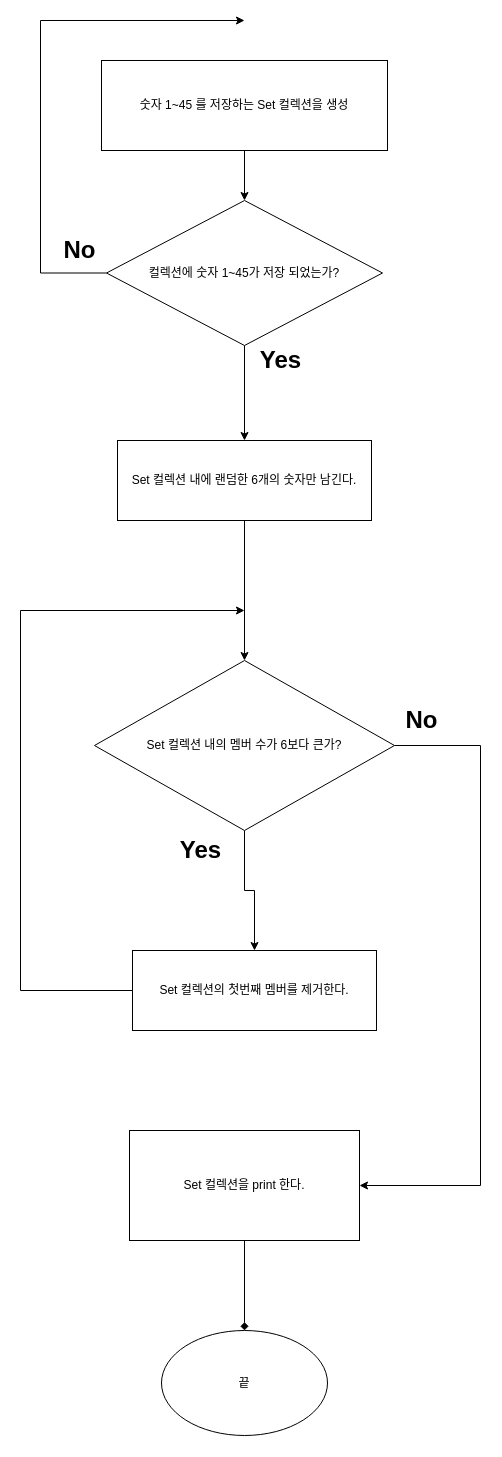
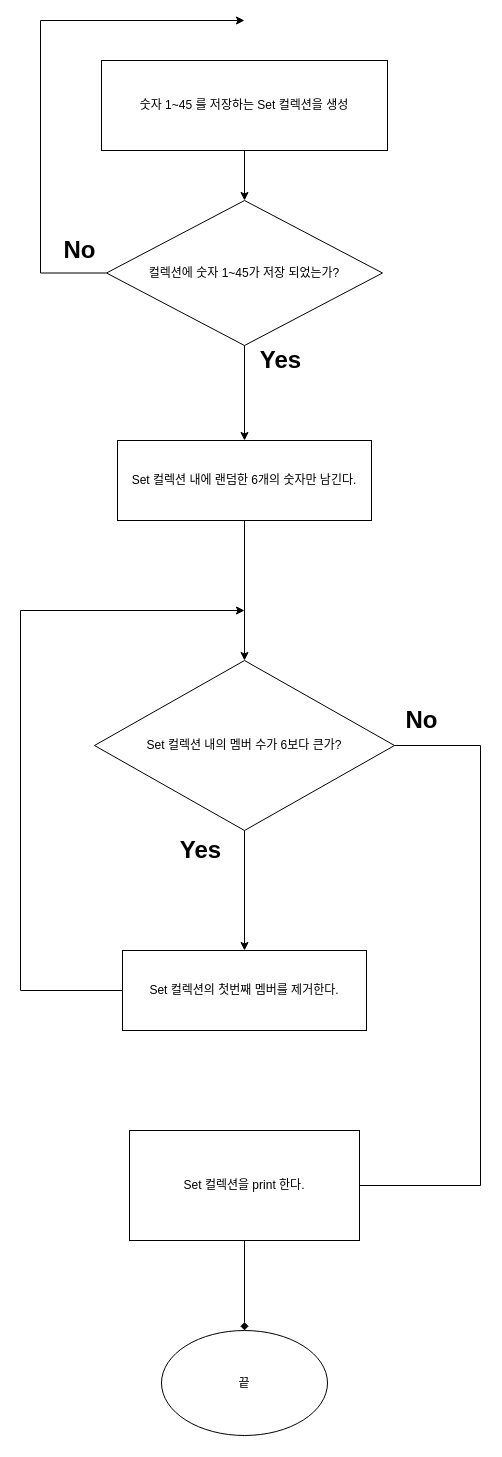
(255, 991) -> (245, 991)
(368, 1186) -> (365, 1186)
